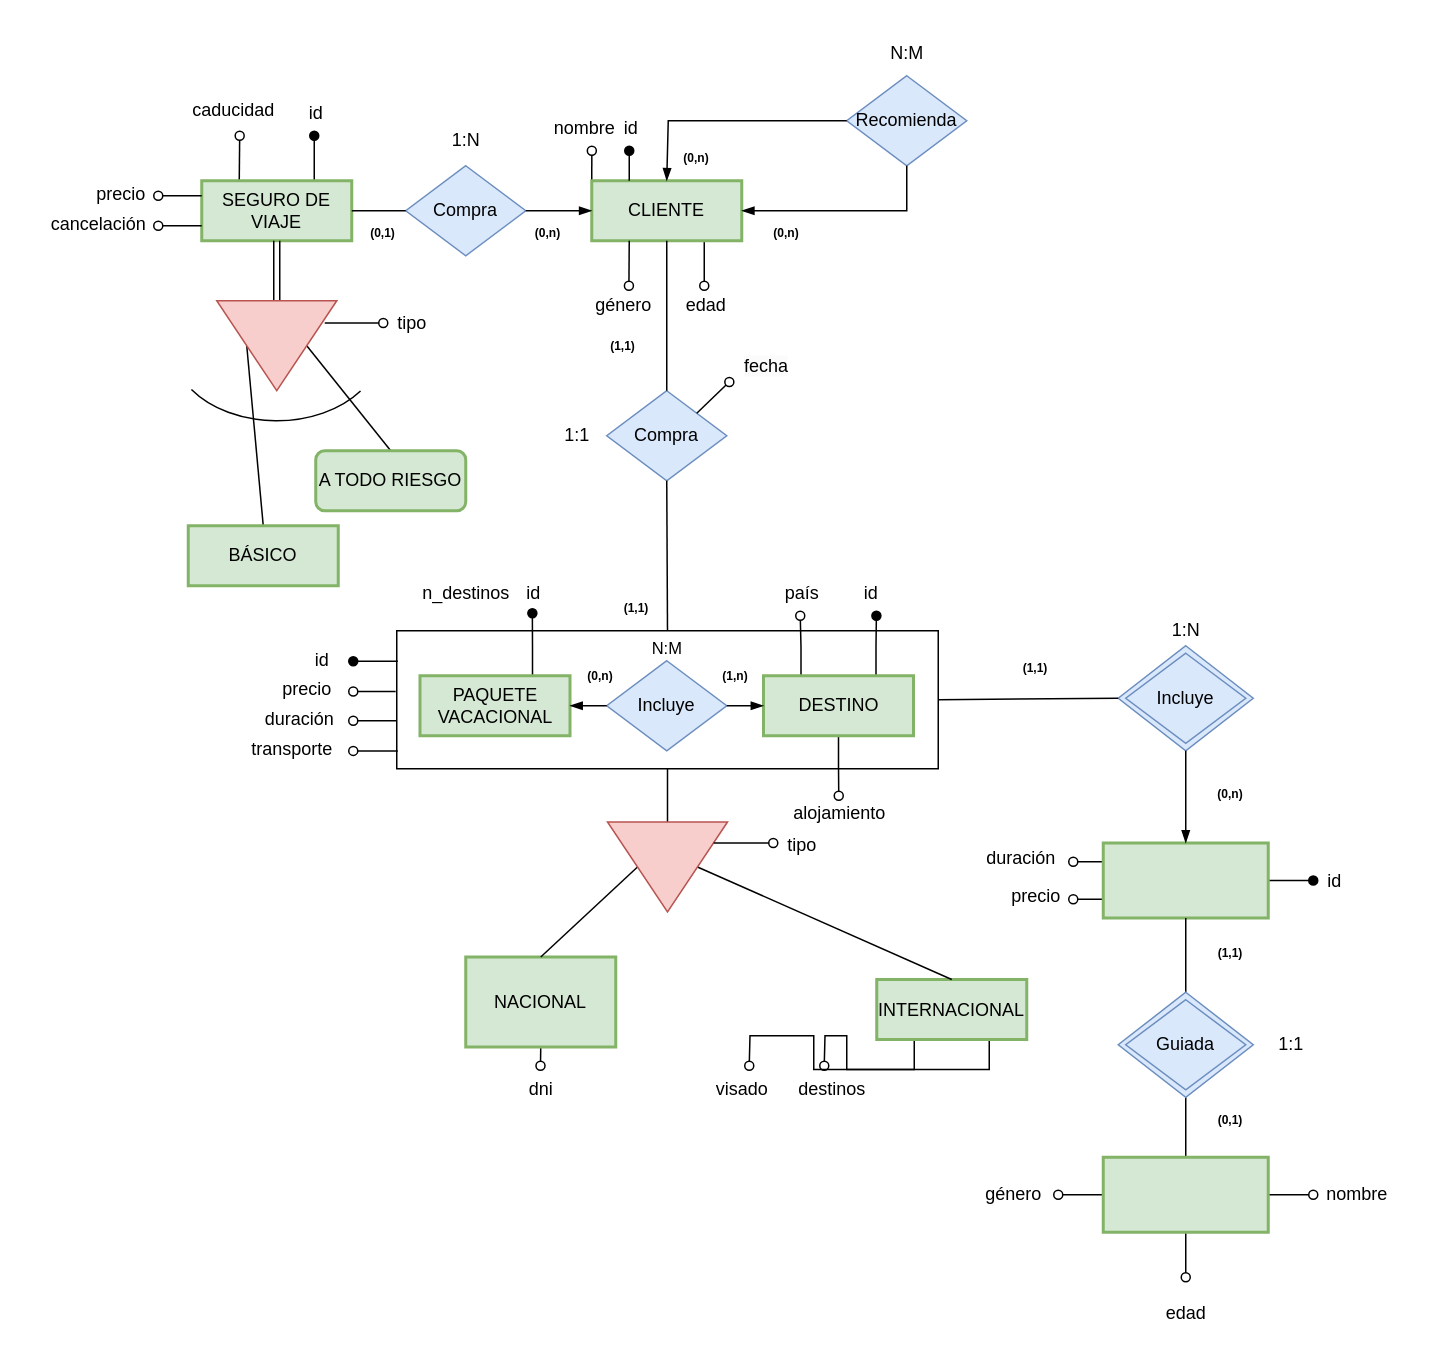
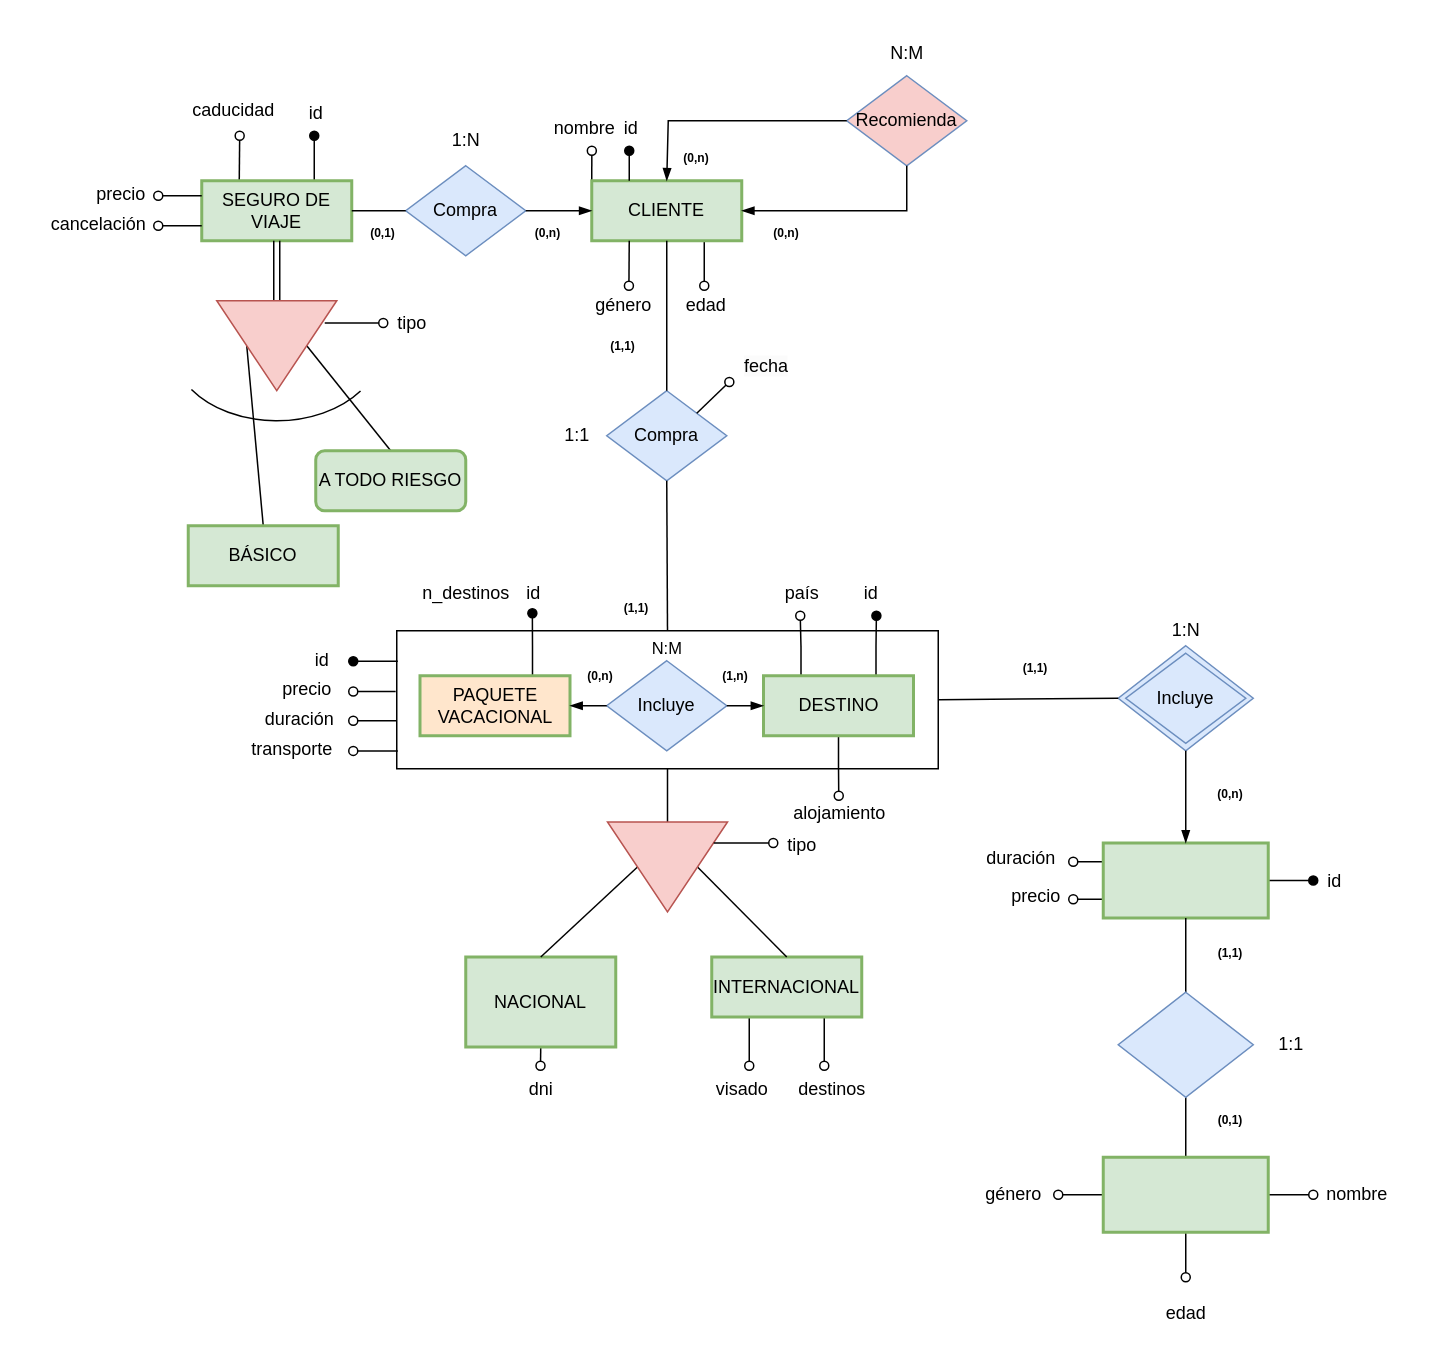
(907, 121) -> (907, 121)
(495, 706) -> (495, 706)
(952, 1010) -> (787, 987)
(1186, 1045) -> none
